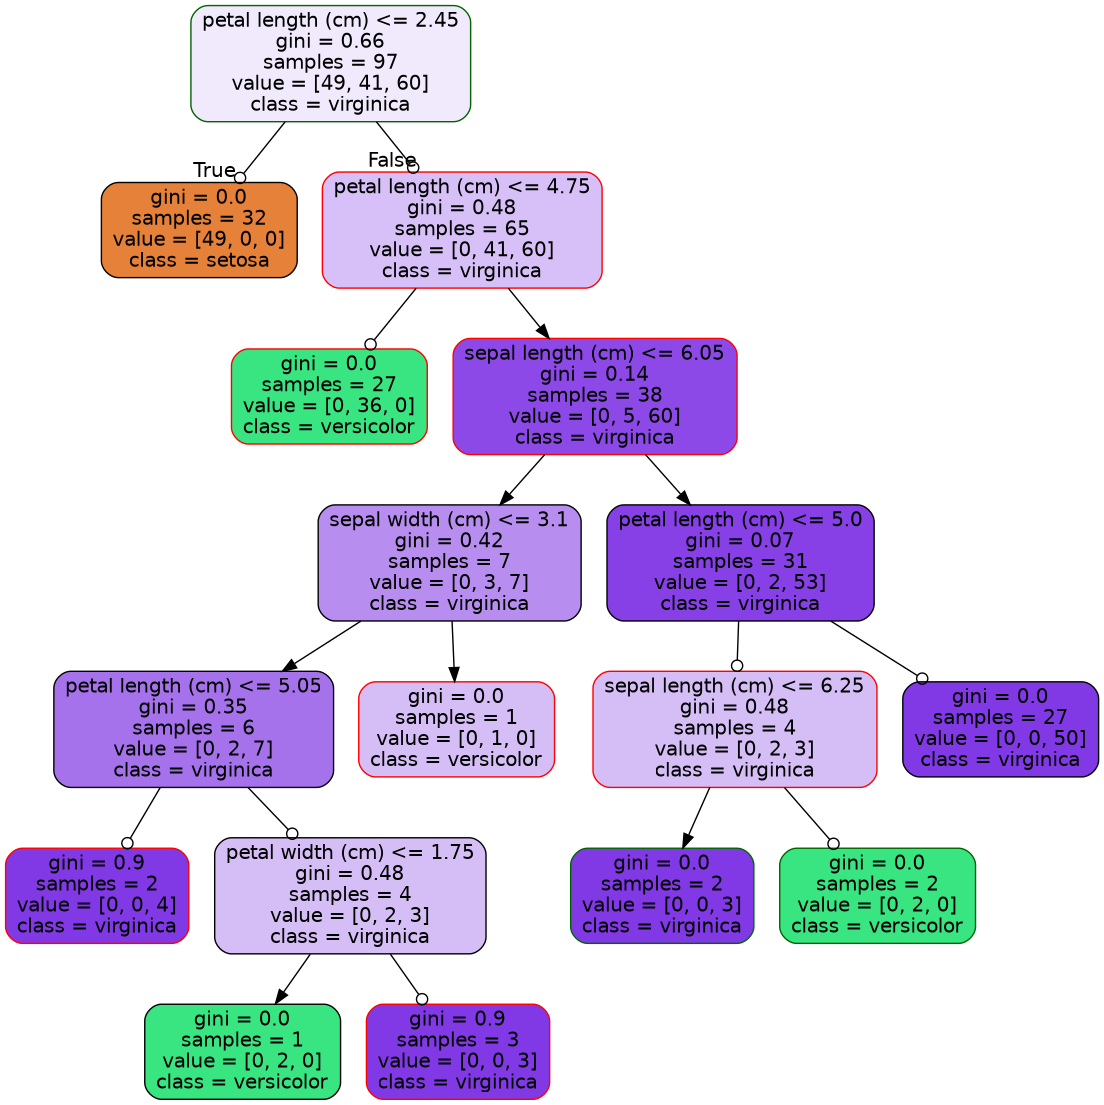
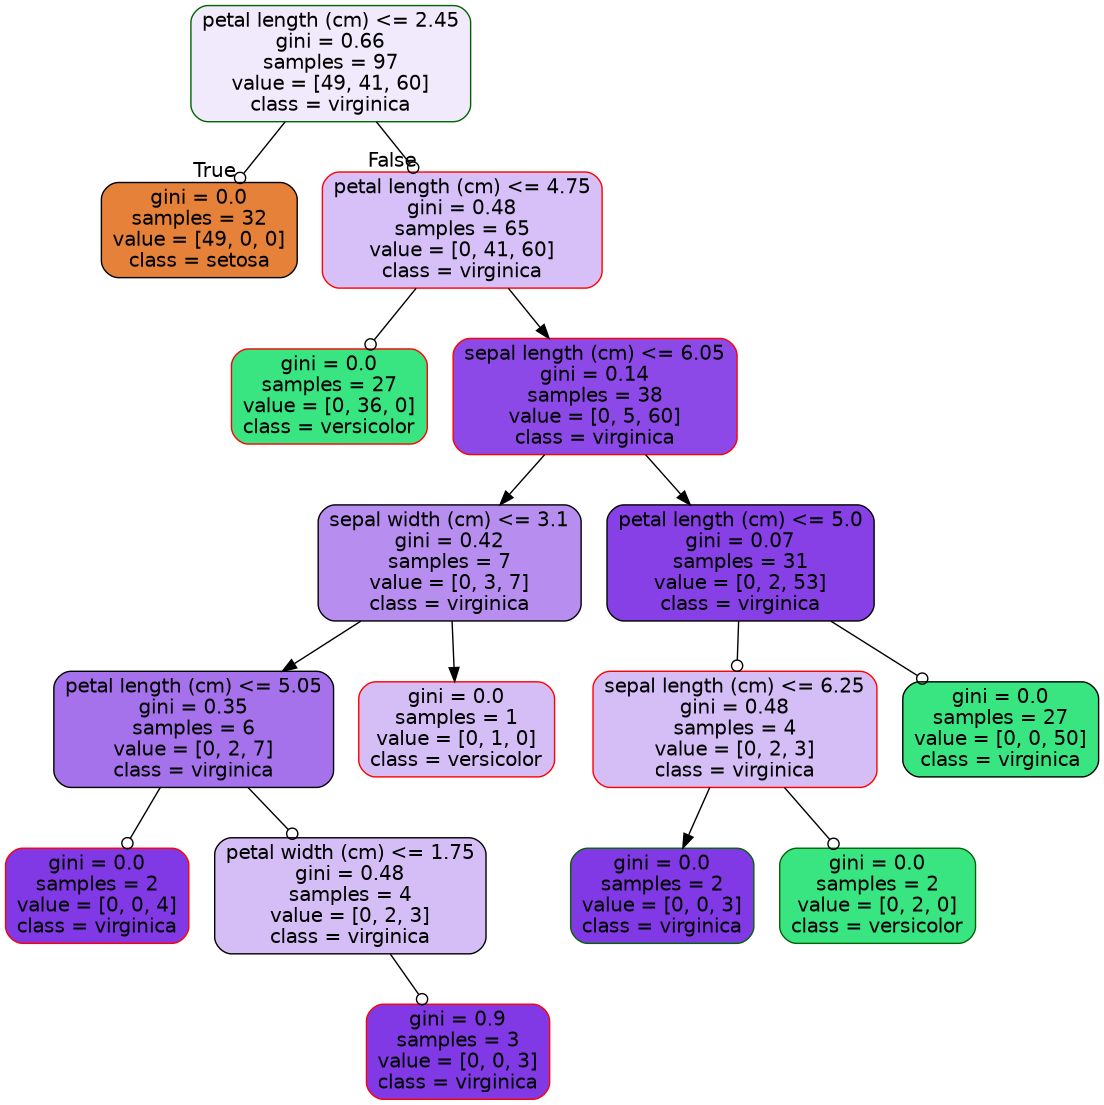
(1001, 729) -> (1001, 729)
(97, 896) -> (97, 896)
(243, 1052) -> none
